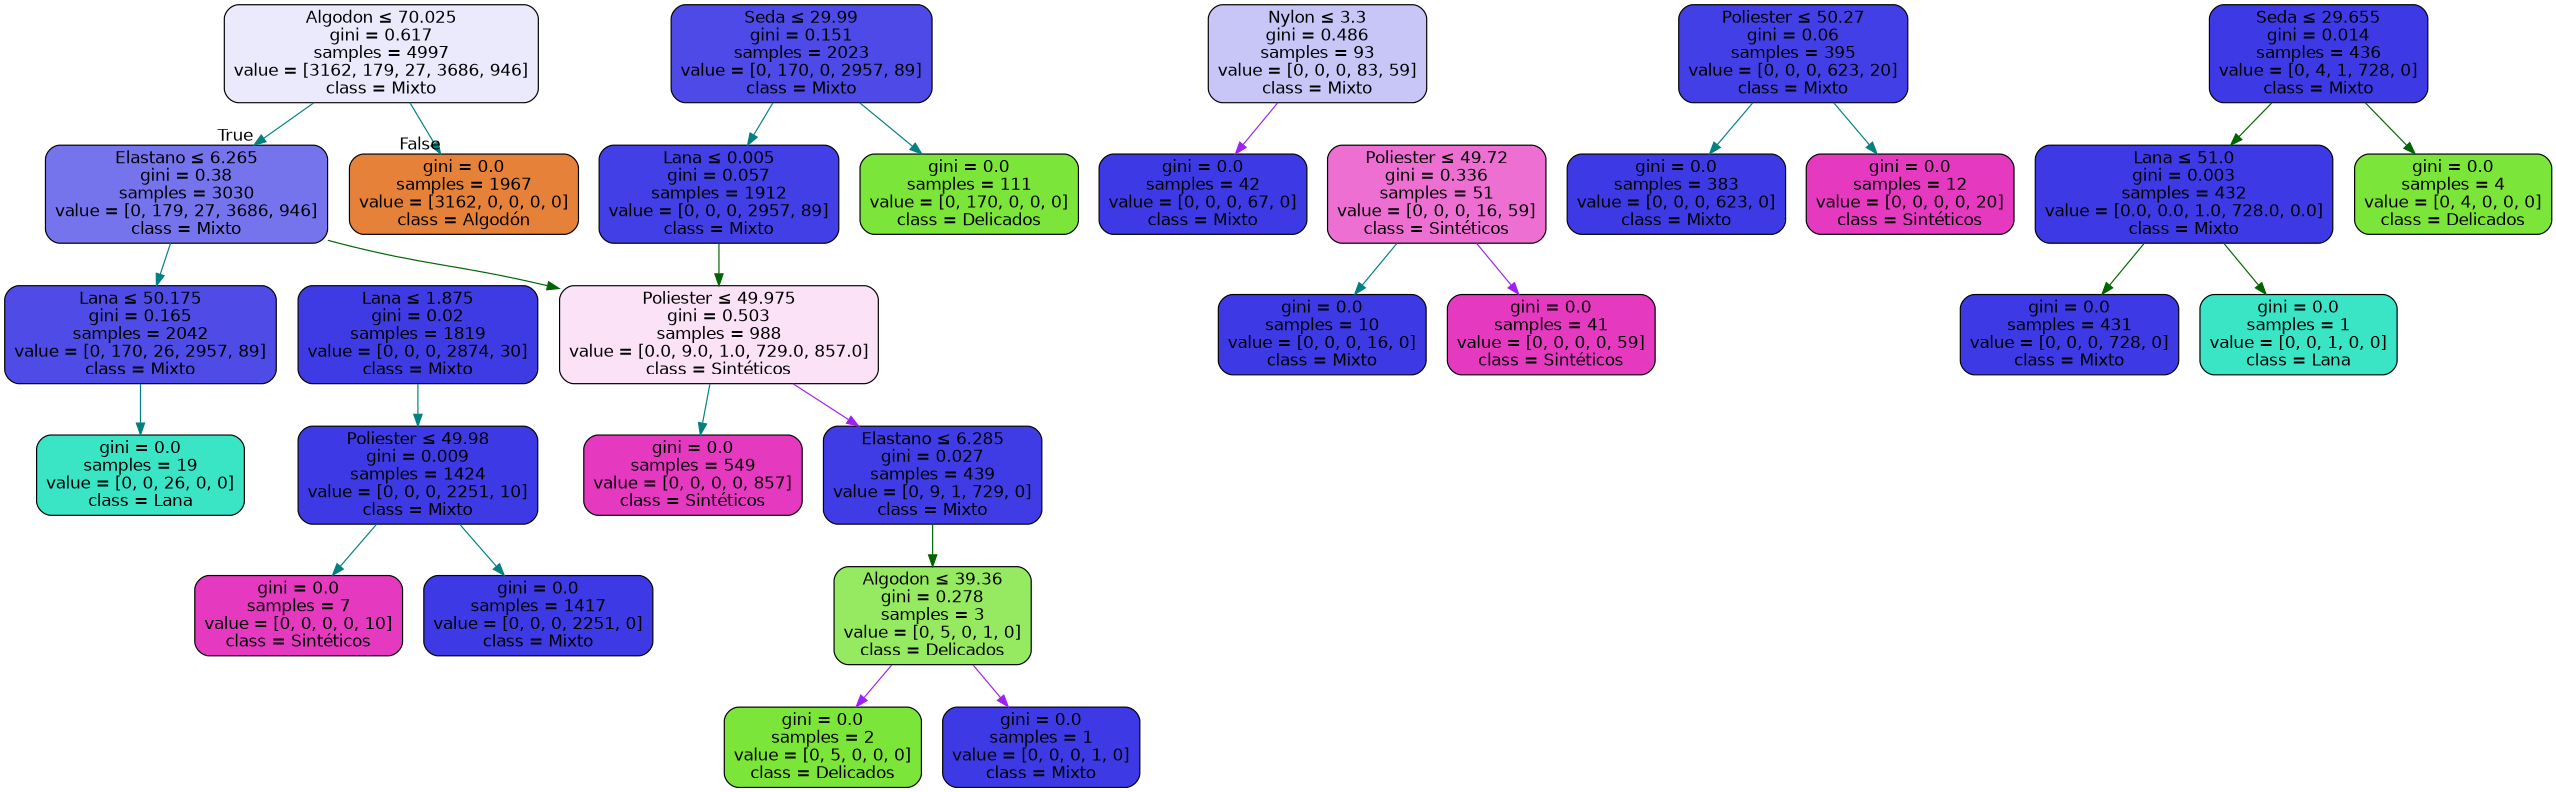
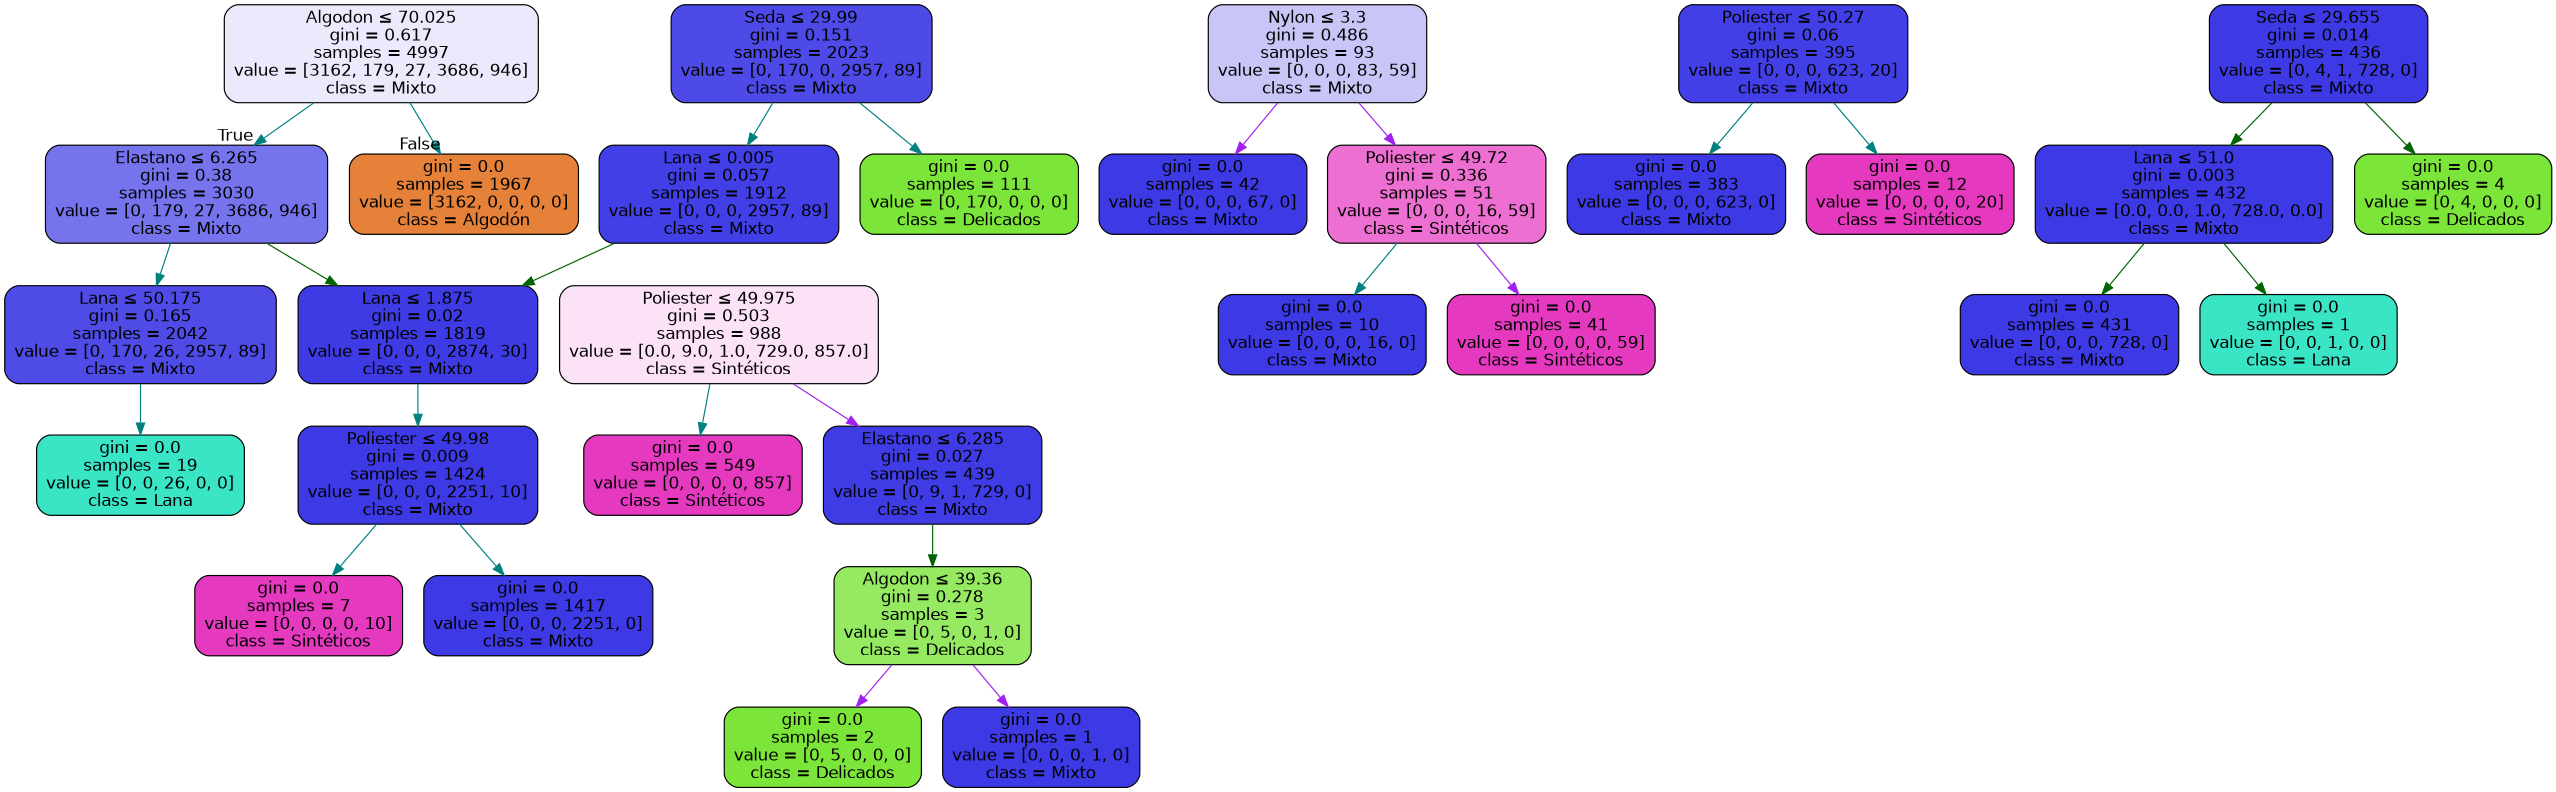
none -> (1373, 119)
(719, 258) -> (574, 262)
(437, 264) -> (297, 261)
